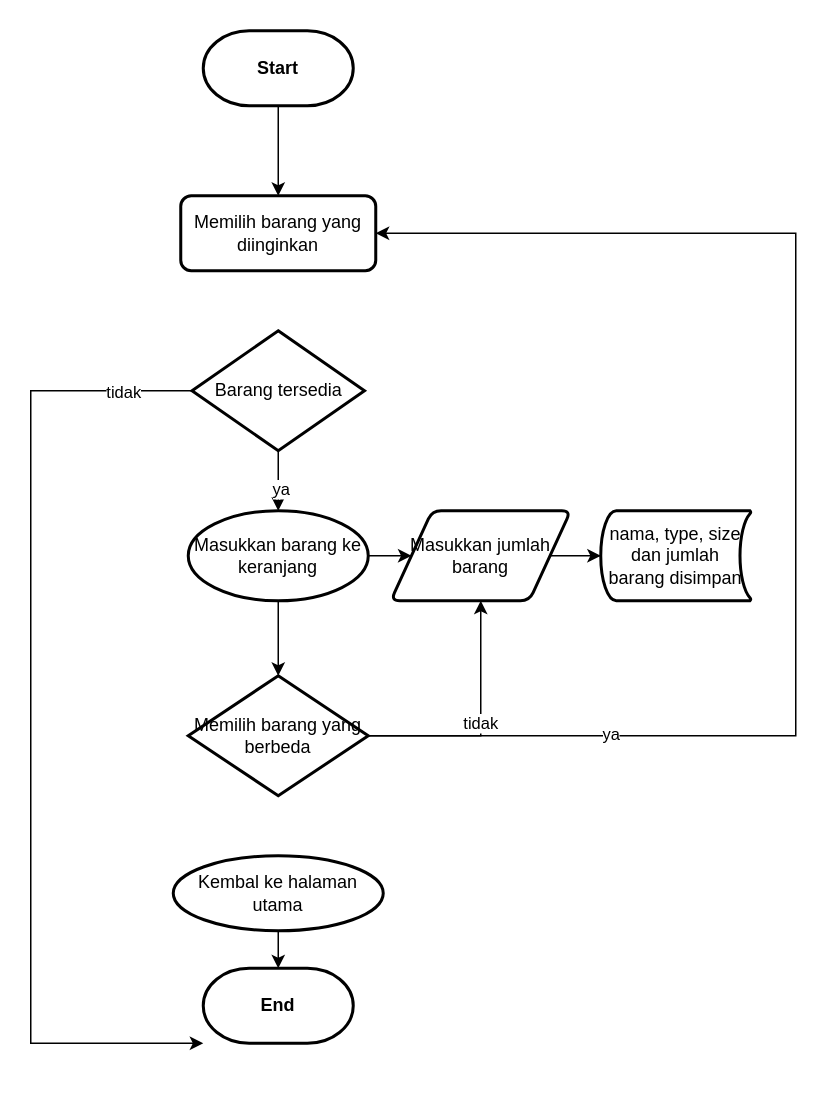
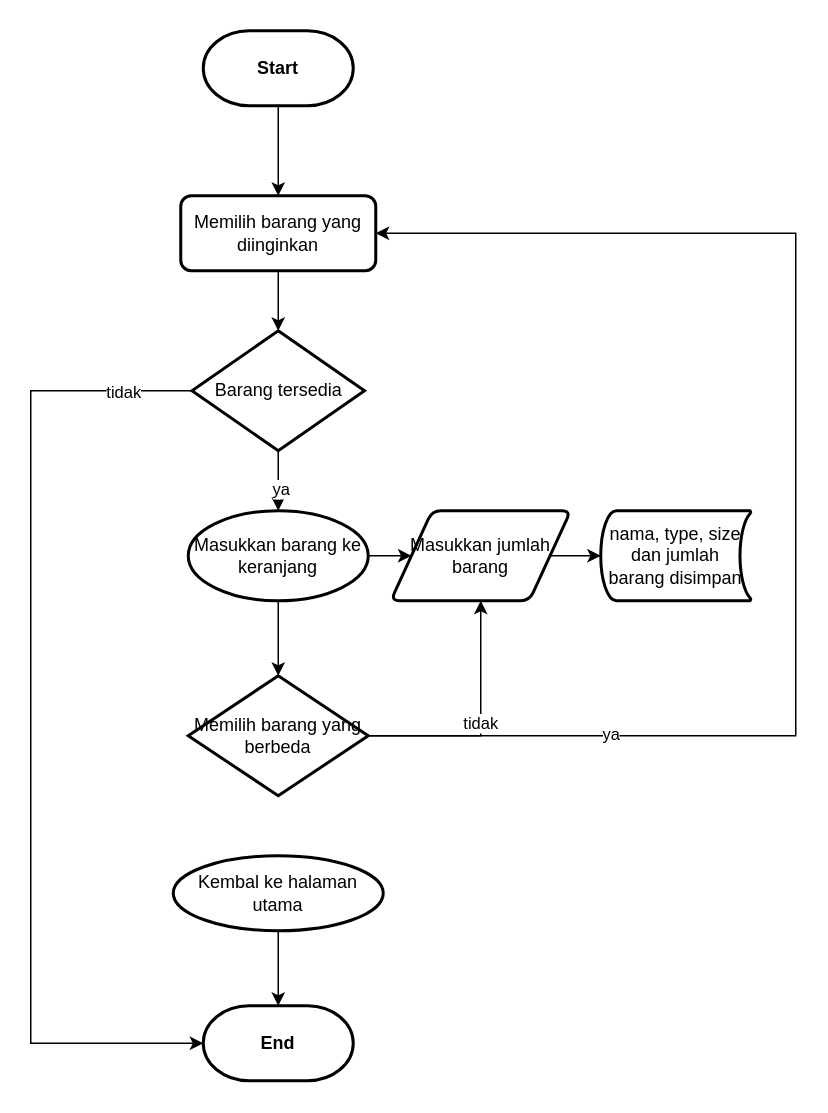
none -> (278, 296)
(278, 1006) -> (278, 1043)
